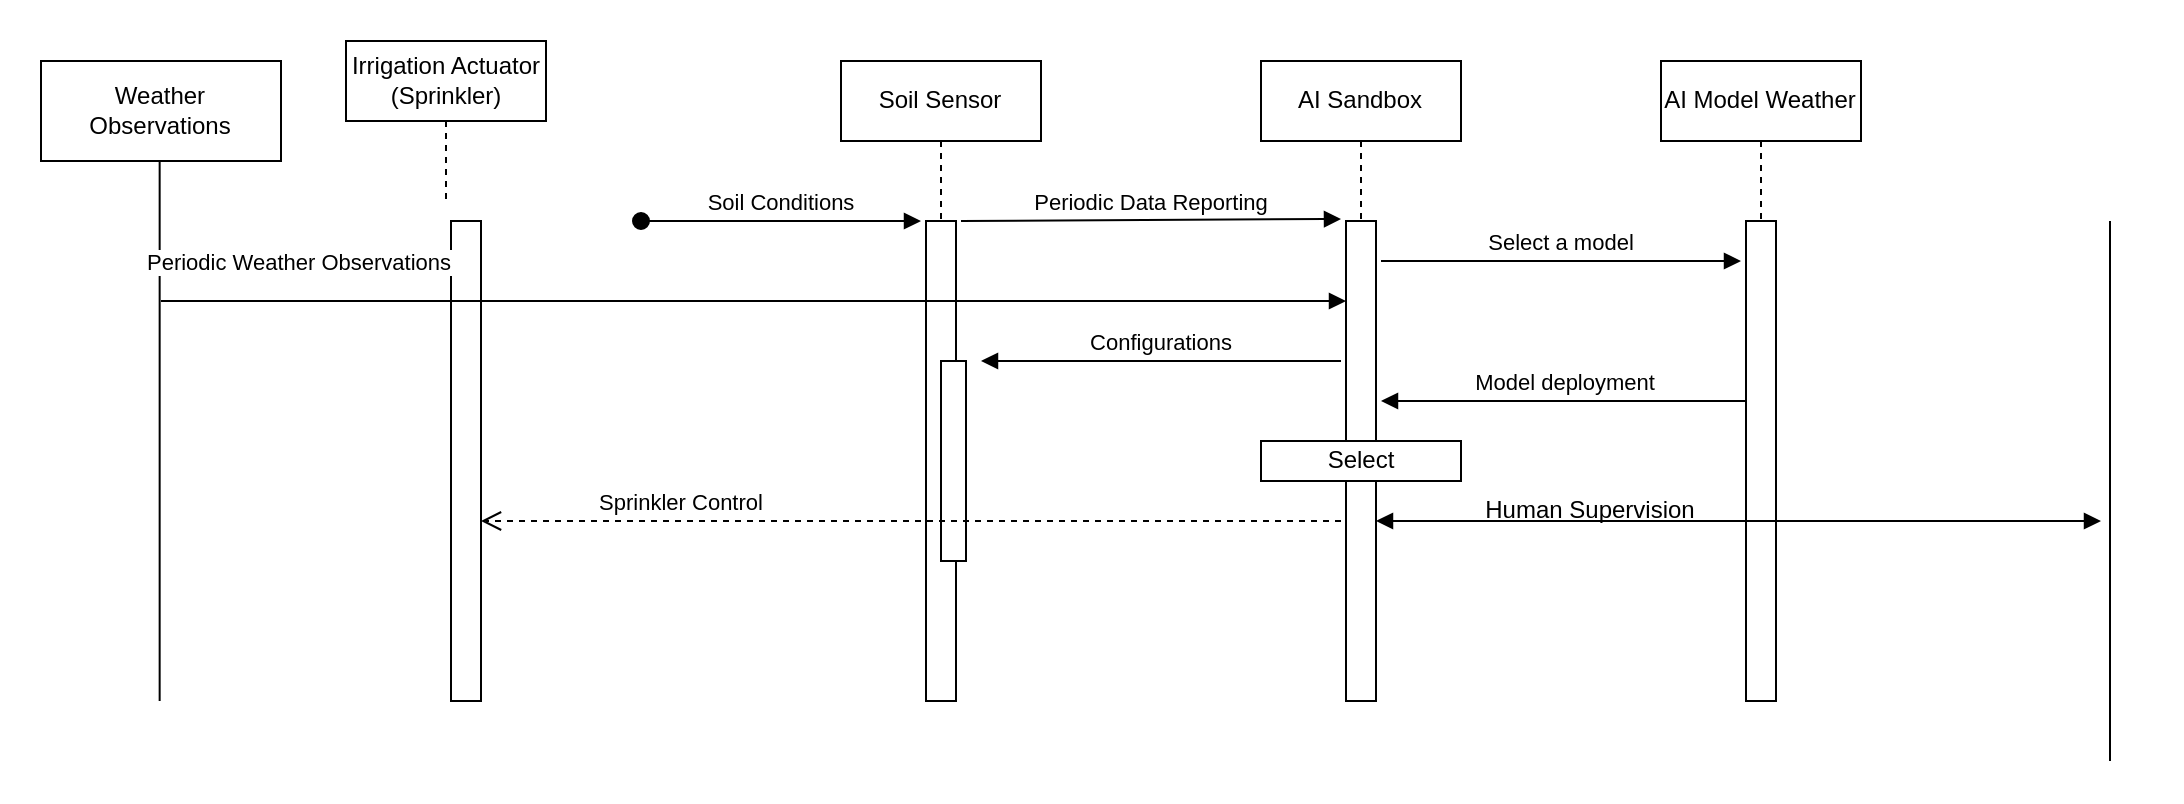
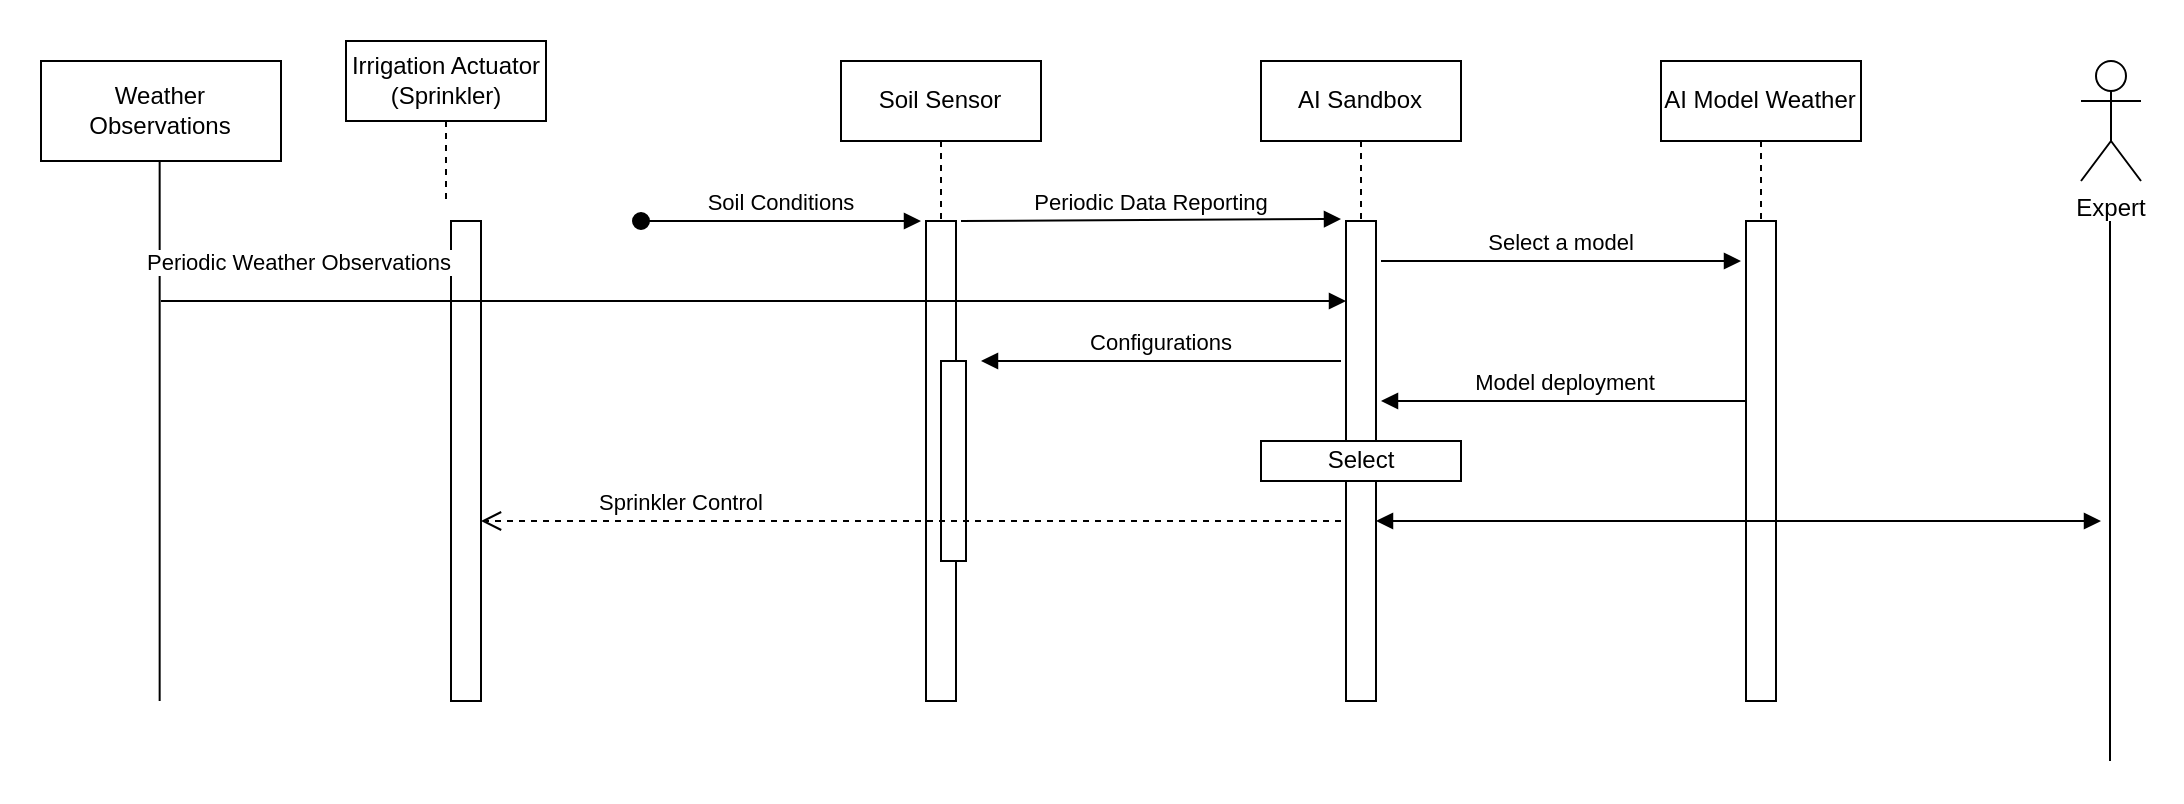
none -> (2111, 121)
(1591, 511) -> none
